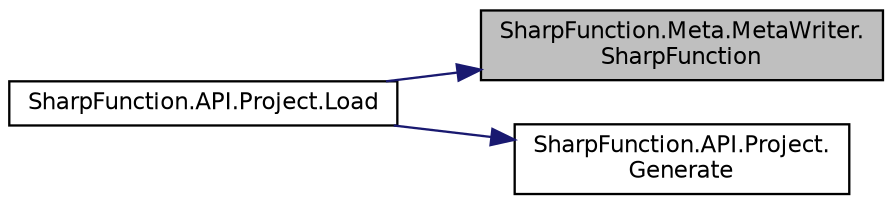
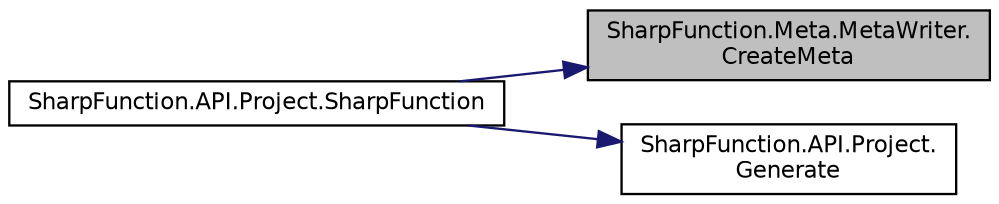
(682, 45) -> (789, 45)
(203, 103) -> (257, 103)
